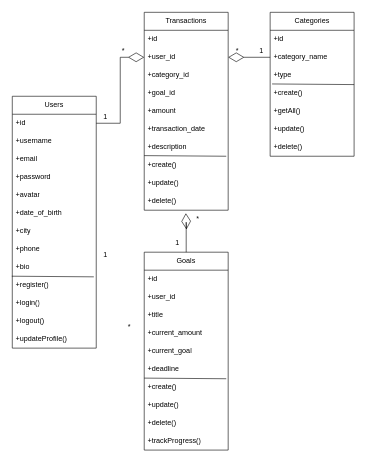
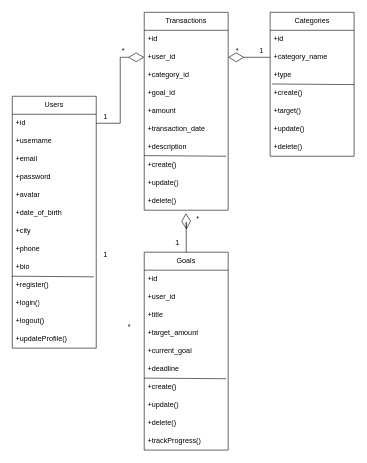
(290, 111) -> (292, 111)
(178, 333) -> (176, 333)
